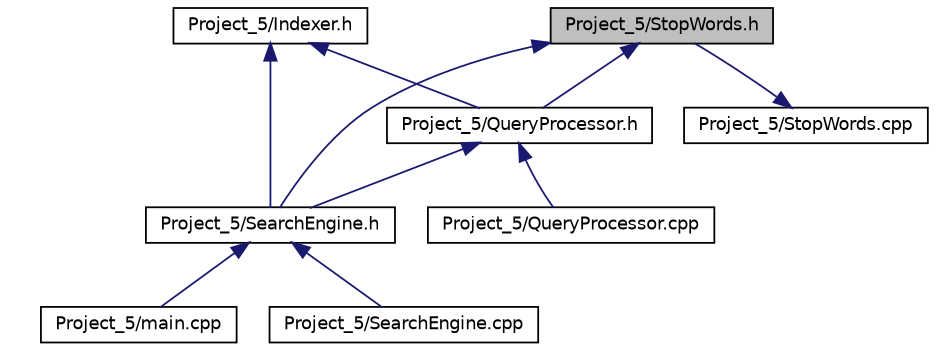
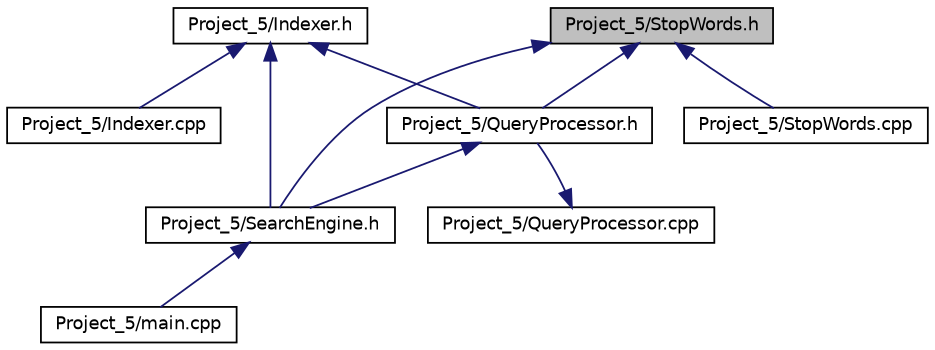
(736, 69) -> (732, 82)
none -> (114, 125)
(538, 184) -> (552, 166)
(404, 325) -> none
